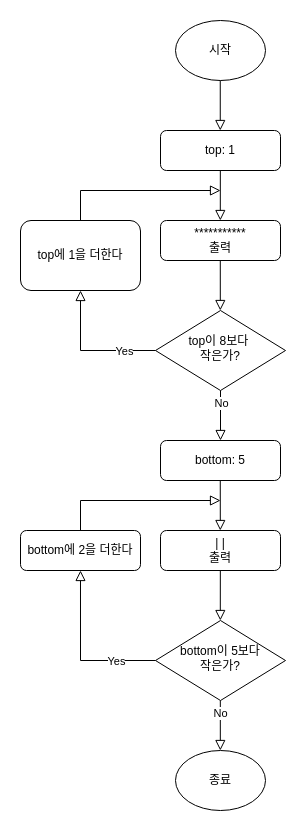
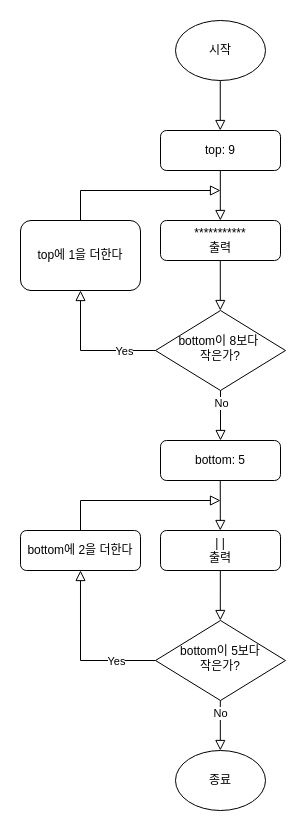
(221, 151) -> (221, 151)
(221, 349) -> (221, 349)
